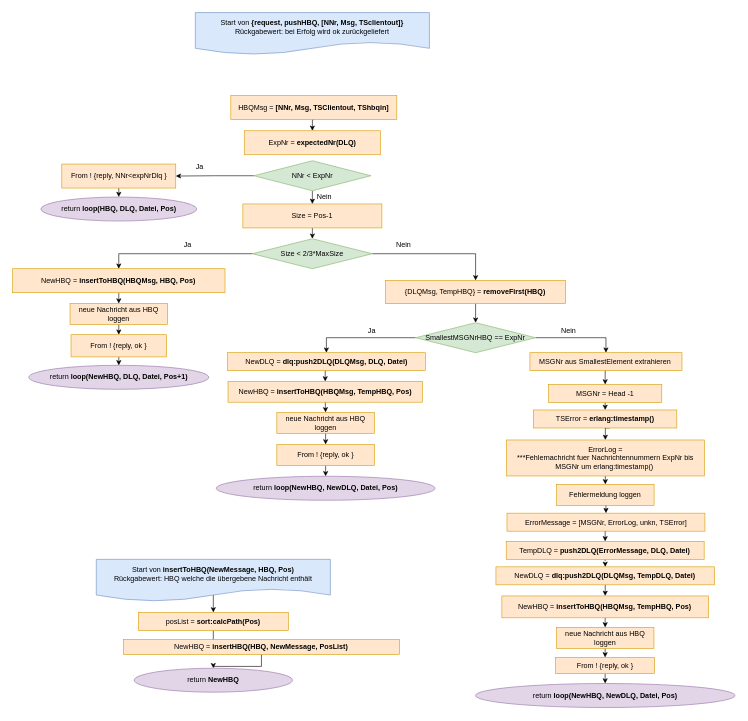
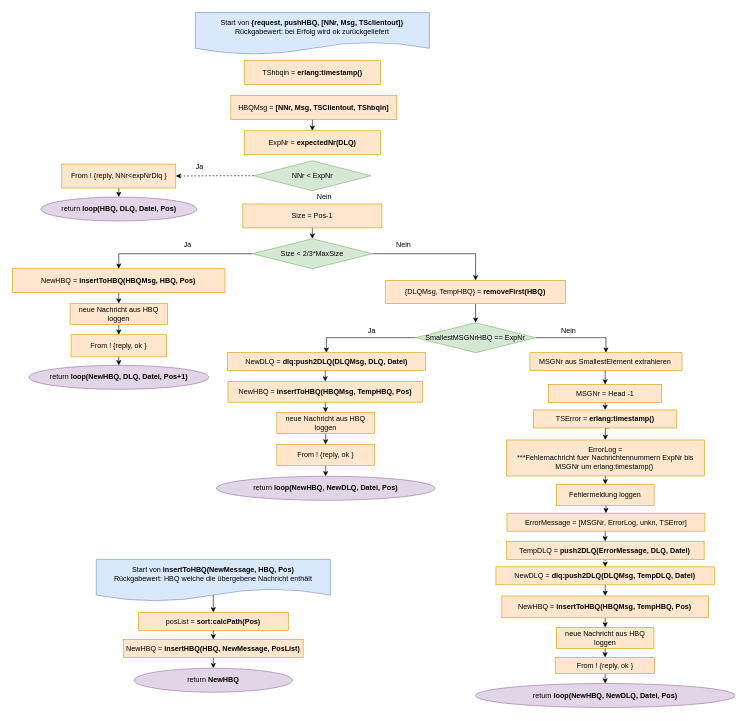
none -> (312, 72)
(217, 176) -> (217, 176)
(312, 195) -> none
(262, 647) -> (213, 648)
